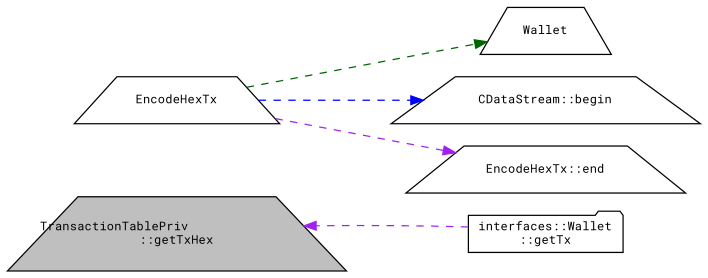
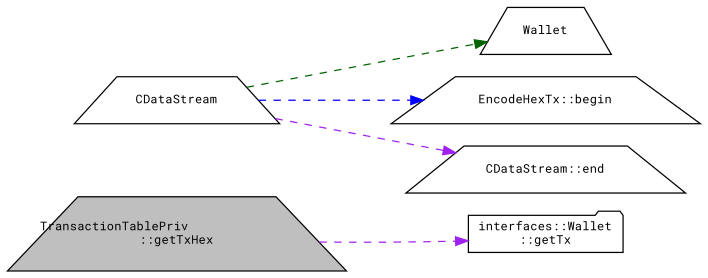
(177, 100) -> (177, 100)
(546, 100) -> (546, 100)
(546, 170) -> (546, 170)
(392, 226) -> (387, 242)
